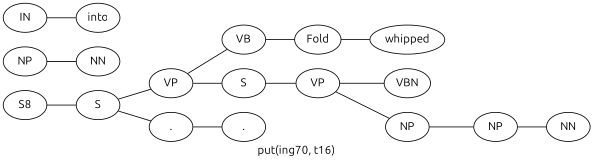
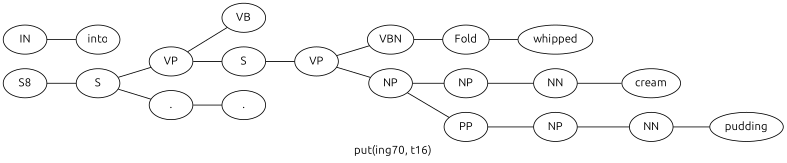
(280, 40) -> (428, 40)
none -> (651, 83)
none -> (466, 127)
none -> (747, 127)
